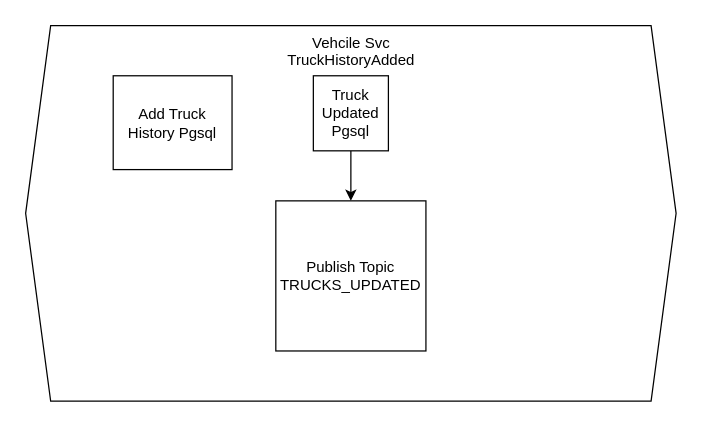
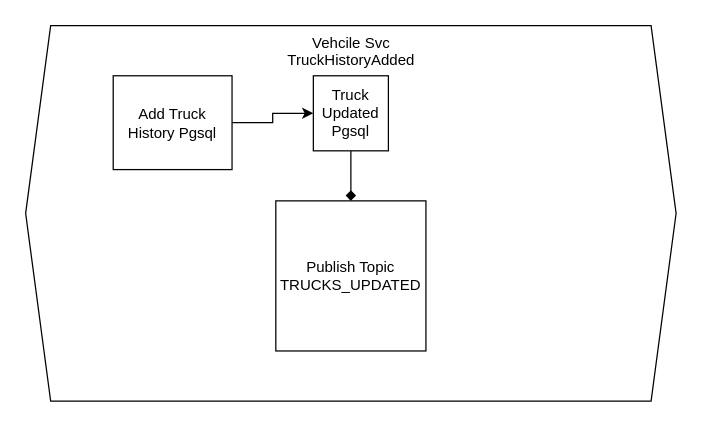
none -> (273, 123)
(351, 191) -> (351, 190)
